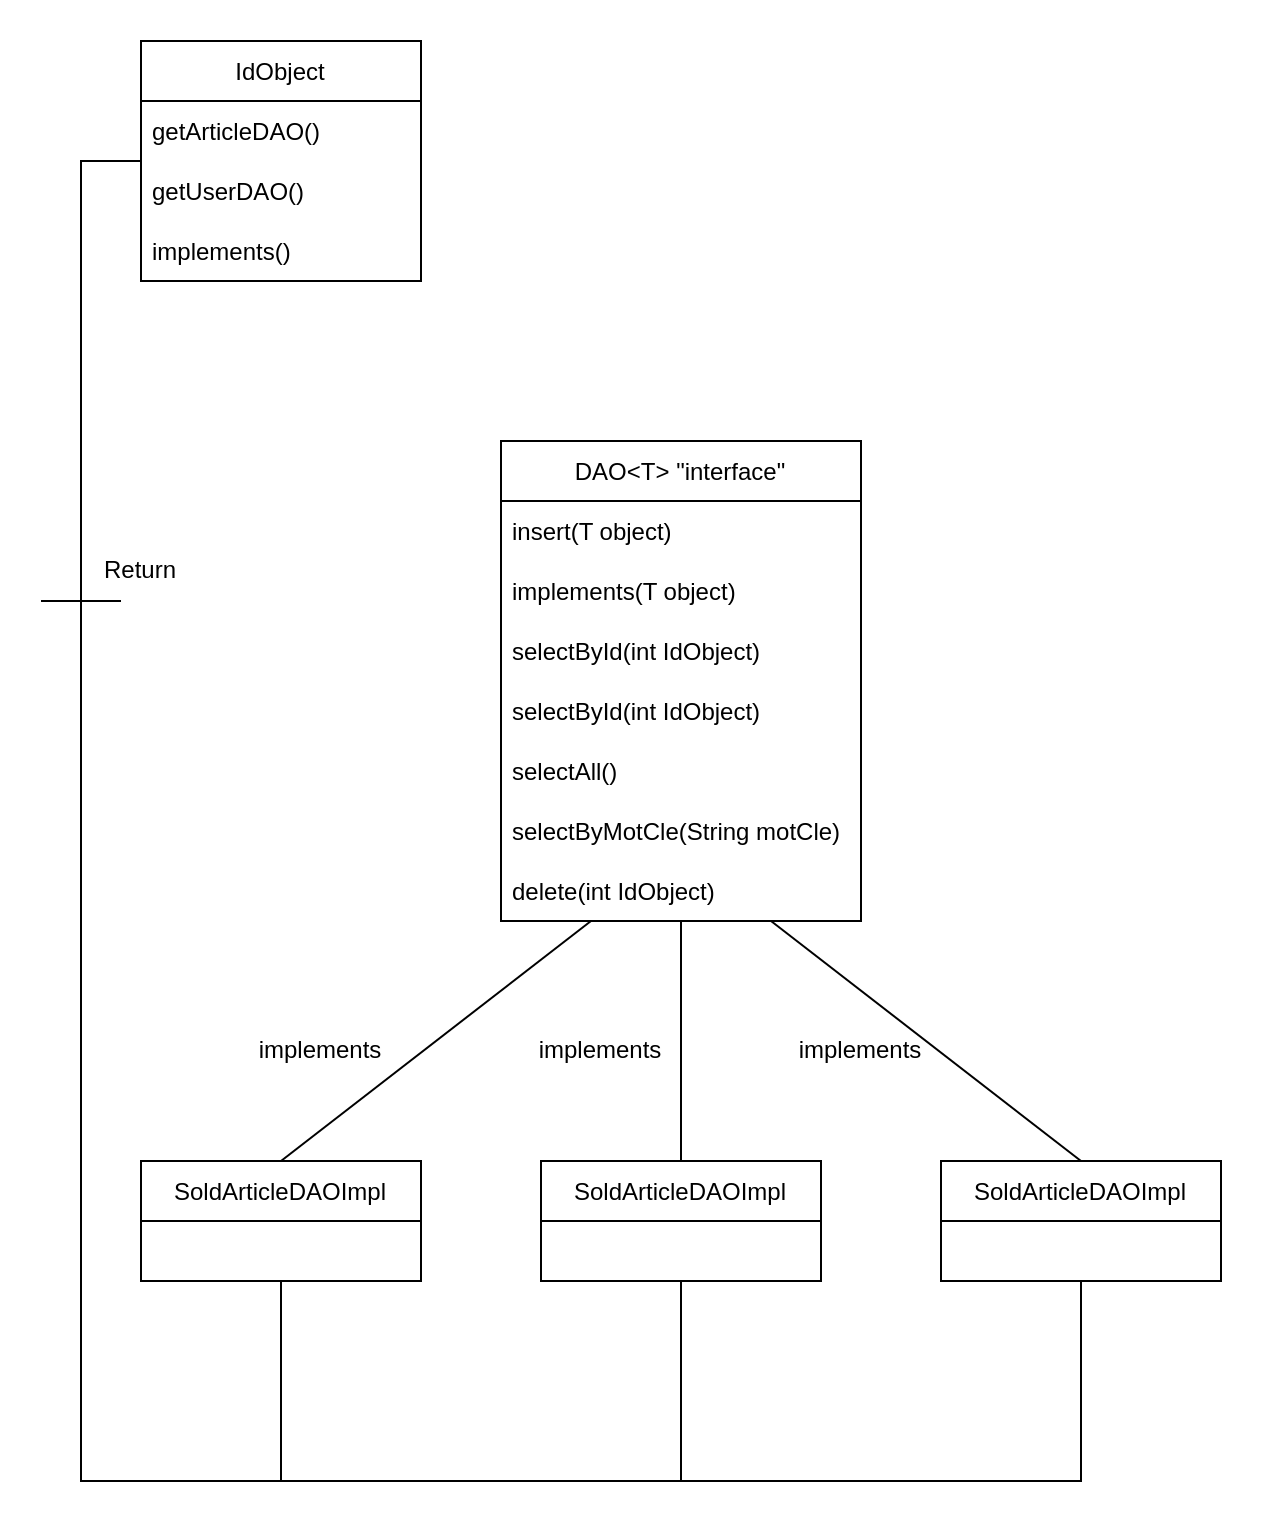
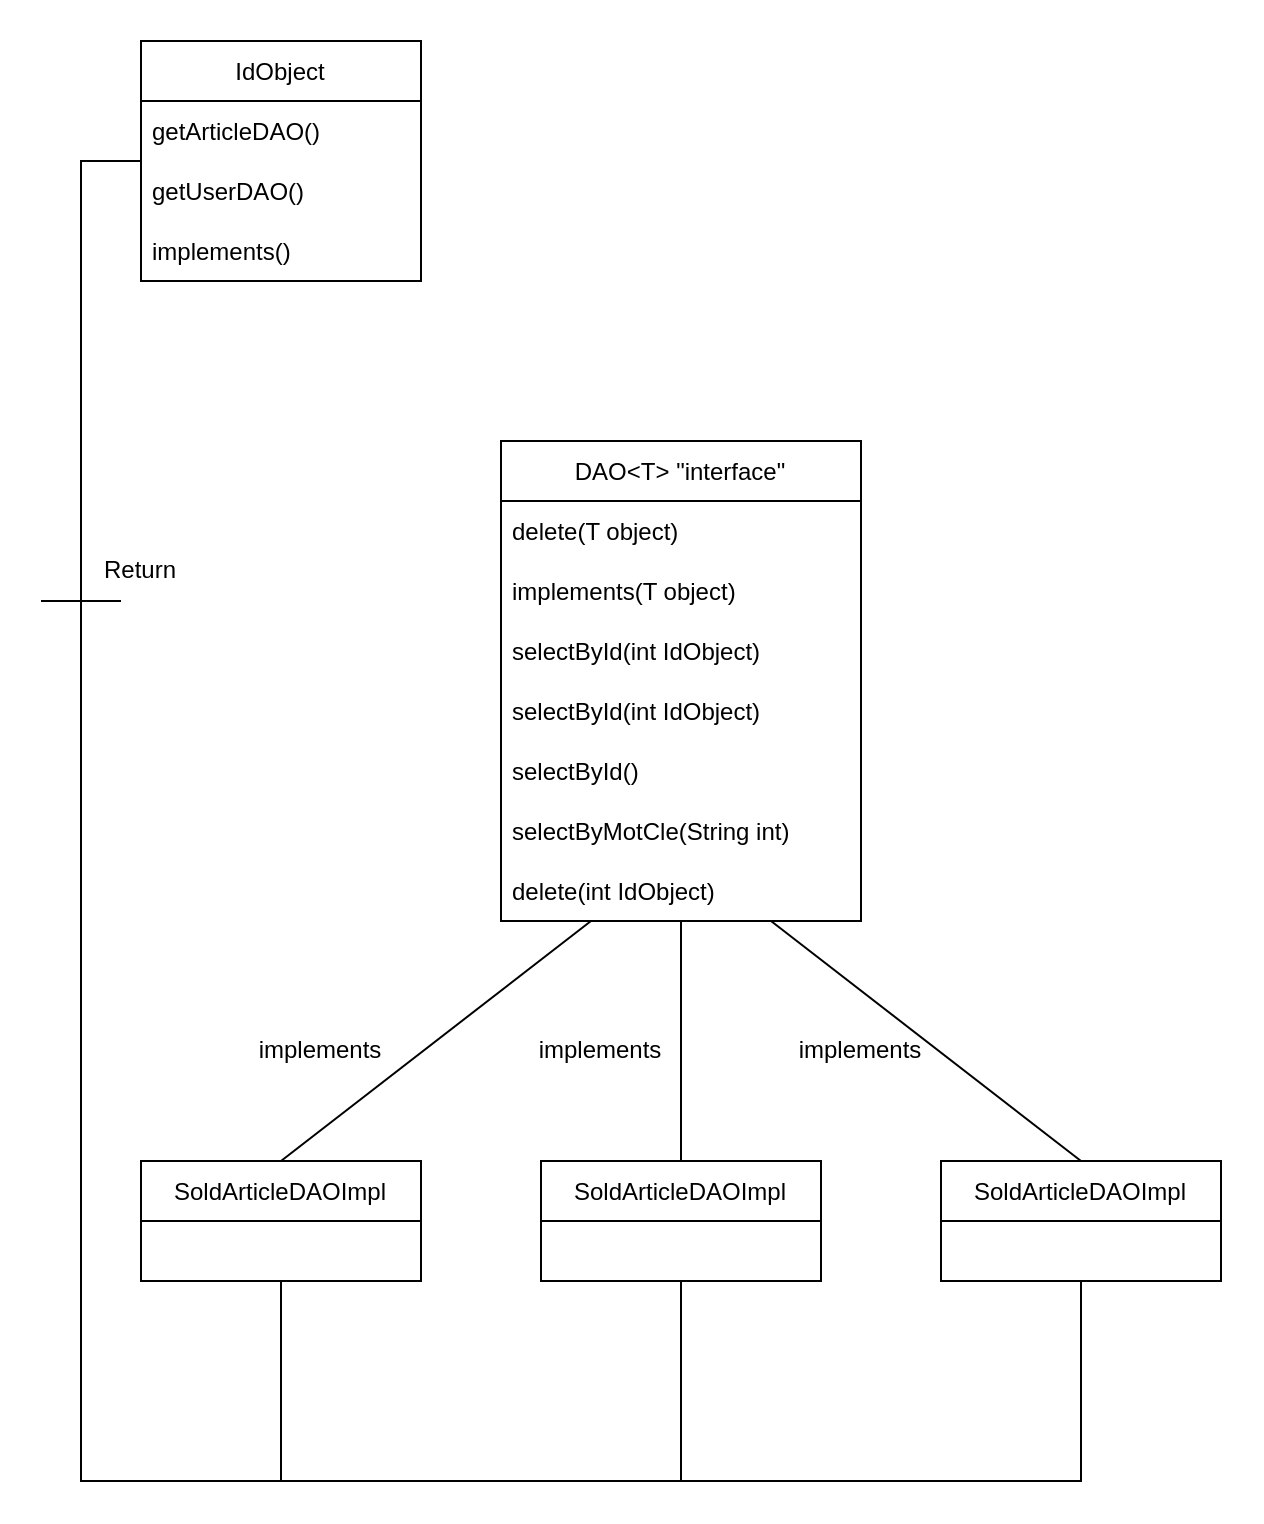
(613, 532) -> (613, 532)
(577, 772) -> (590, 772)
(691, 832) -> (671, 832)
